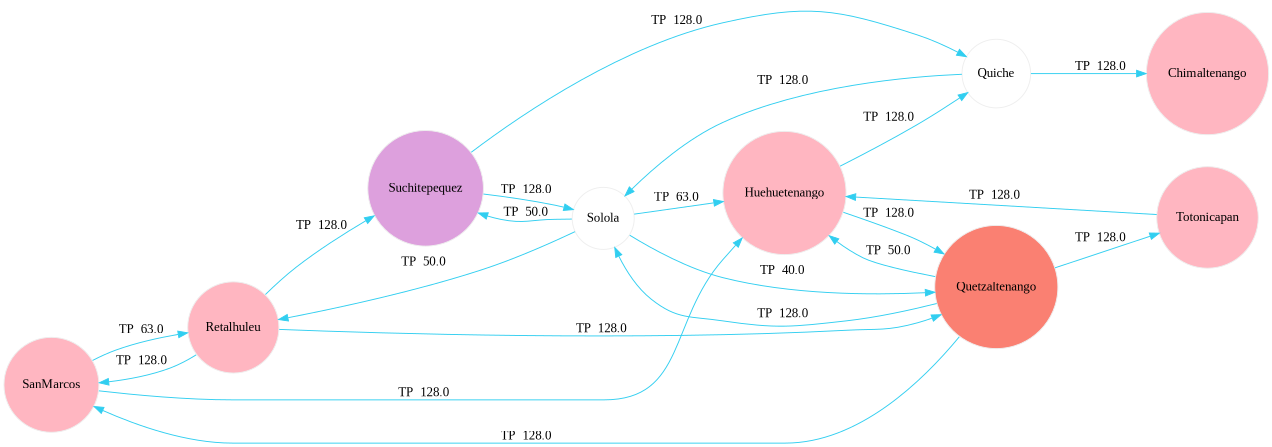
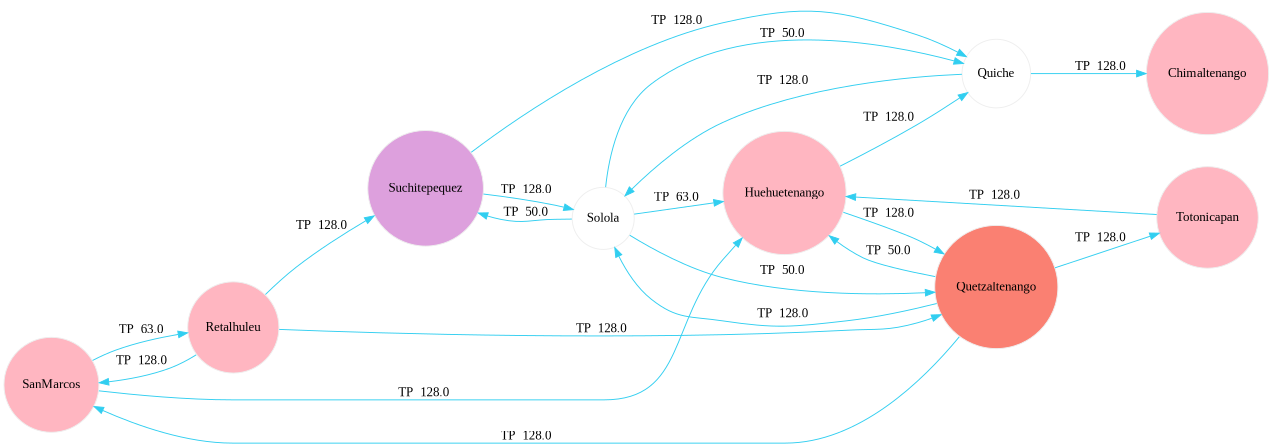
(784, 271) -> (784, 271)
(434, 284) -> (742, 46)
